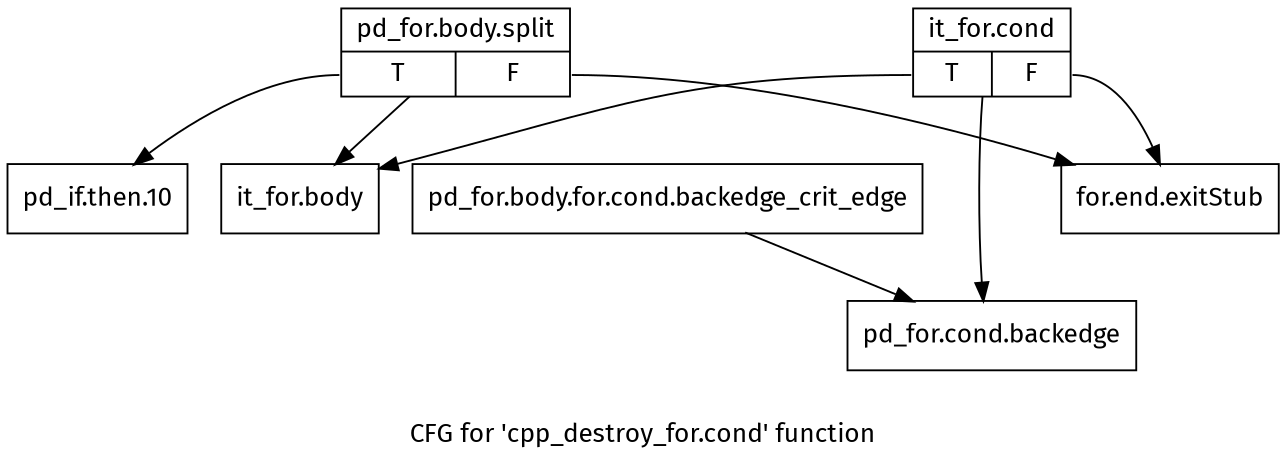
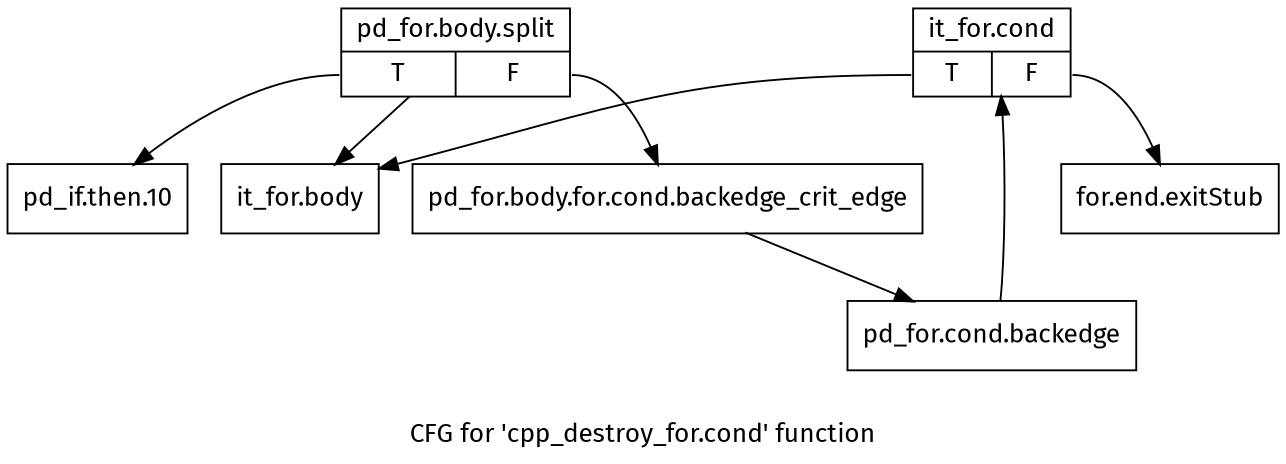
(816, 101) -> (615, 93)
(979, 189) -> (1004, 208)
